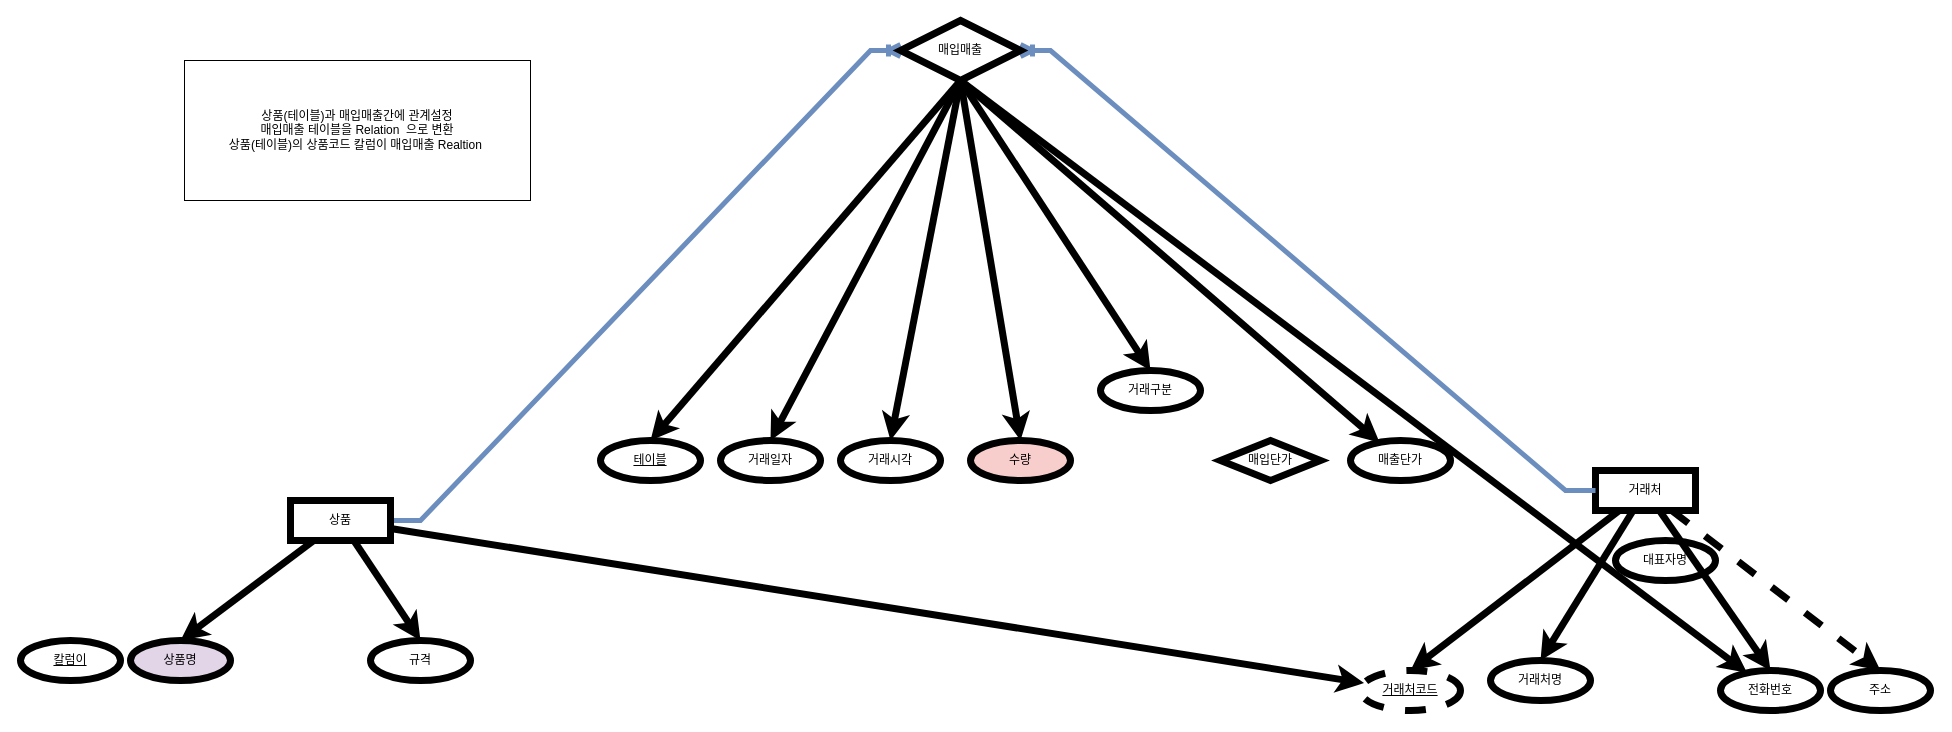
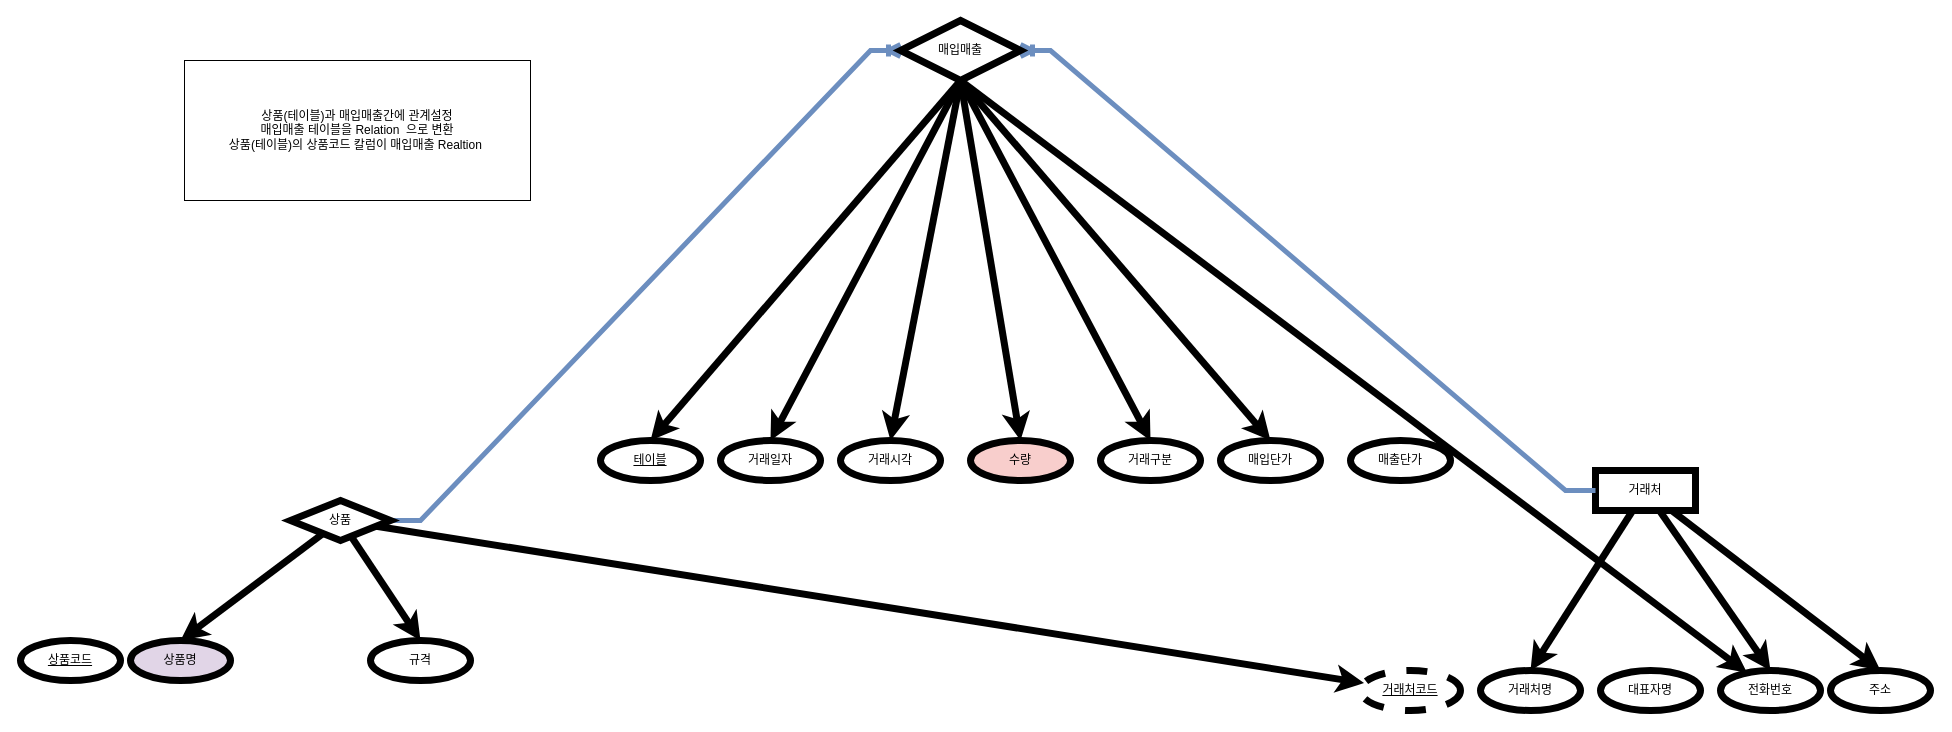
(1175, 266) -> (1117, 263)
(1151, 391) -> (1151, 461)
(1271, 461) -> (1271, 461)
(341, 521) -> (341, 521)
(1695, 529) -> (1695, 529)
(1666, 561) -> (1651, 691)
(1522, 585) -> none
(71, 661) -> (71, 661)
(1541, 681) -> (1531, 691)
